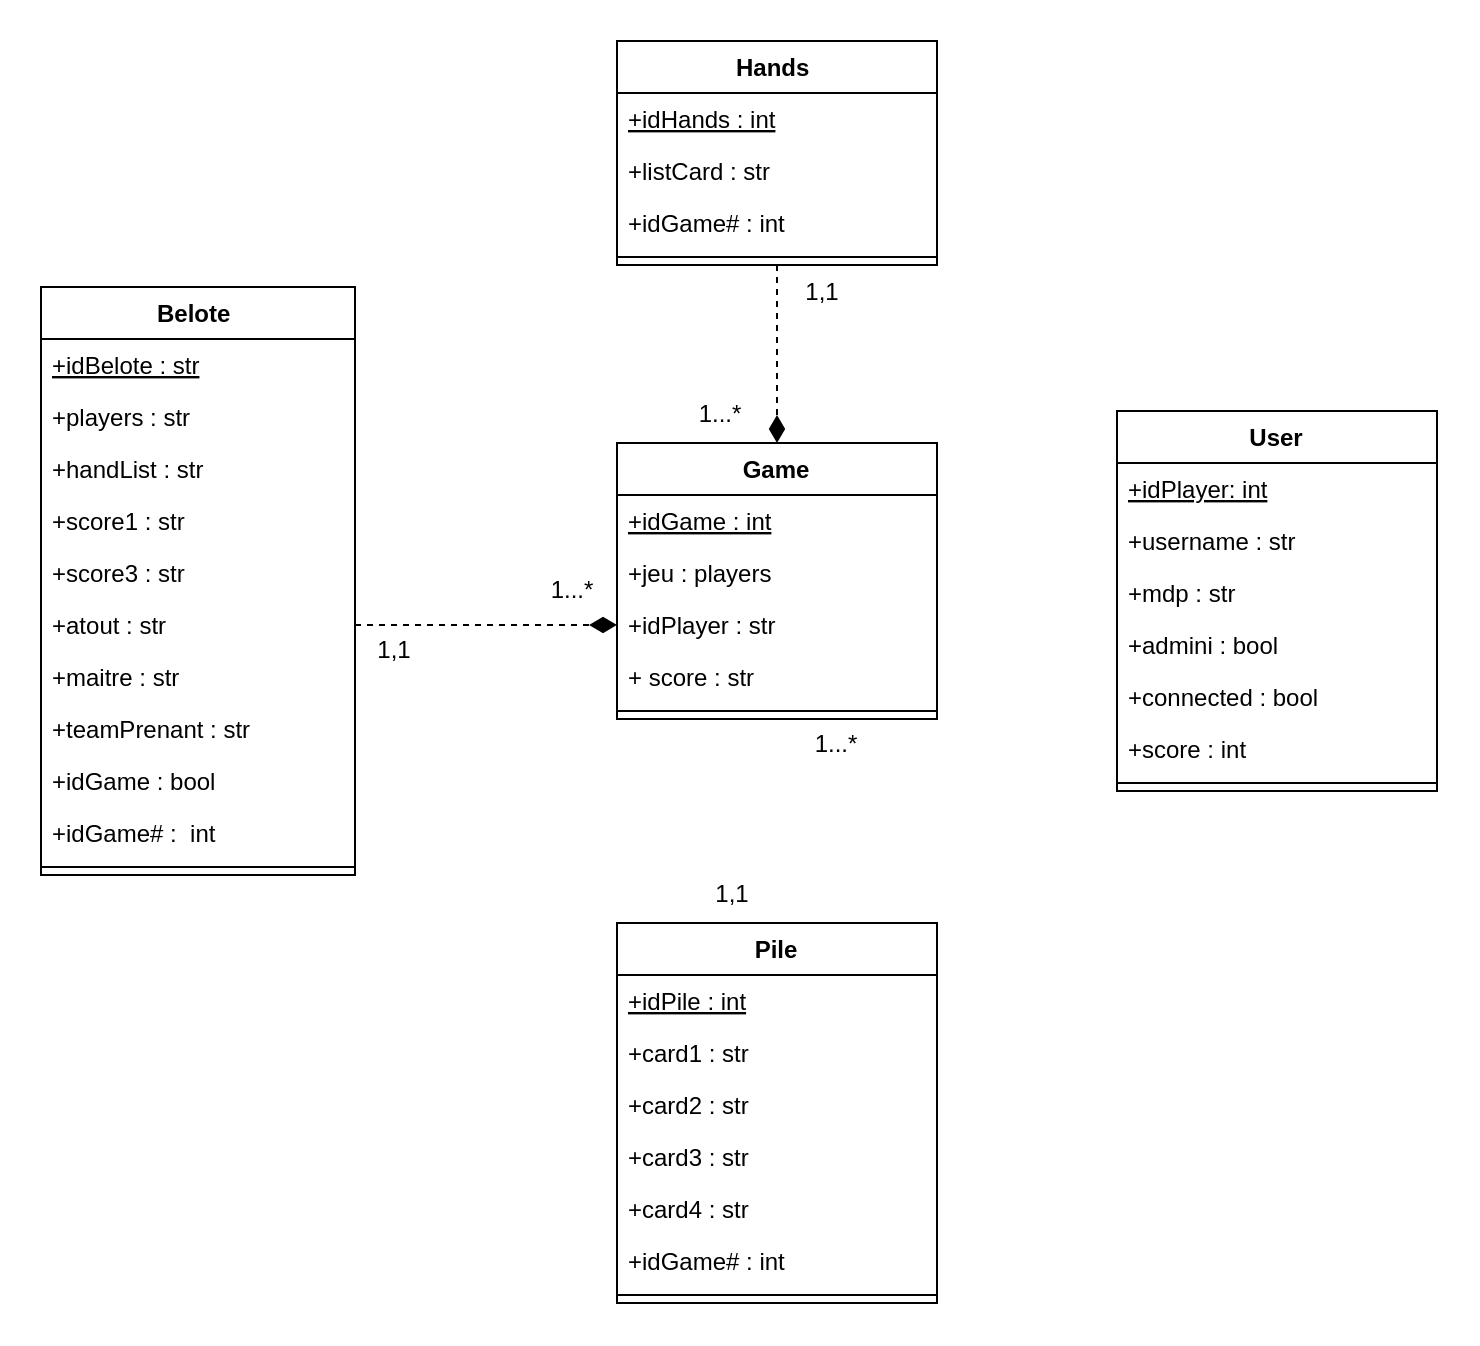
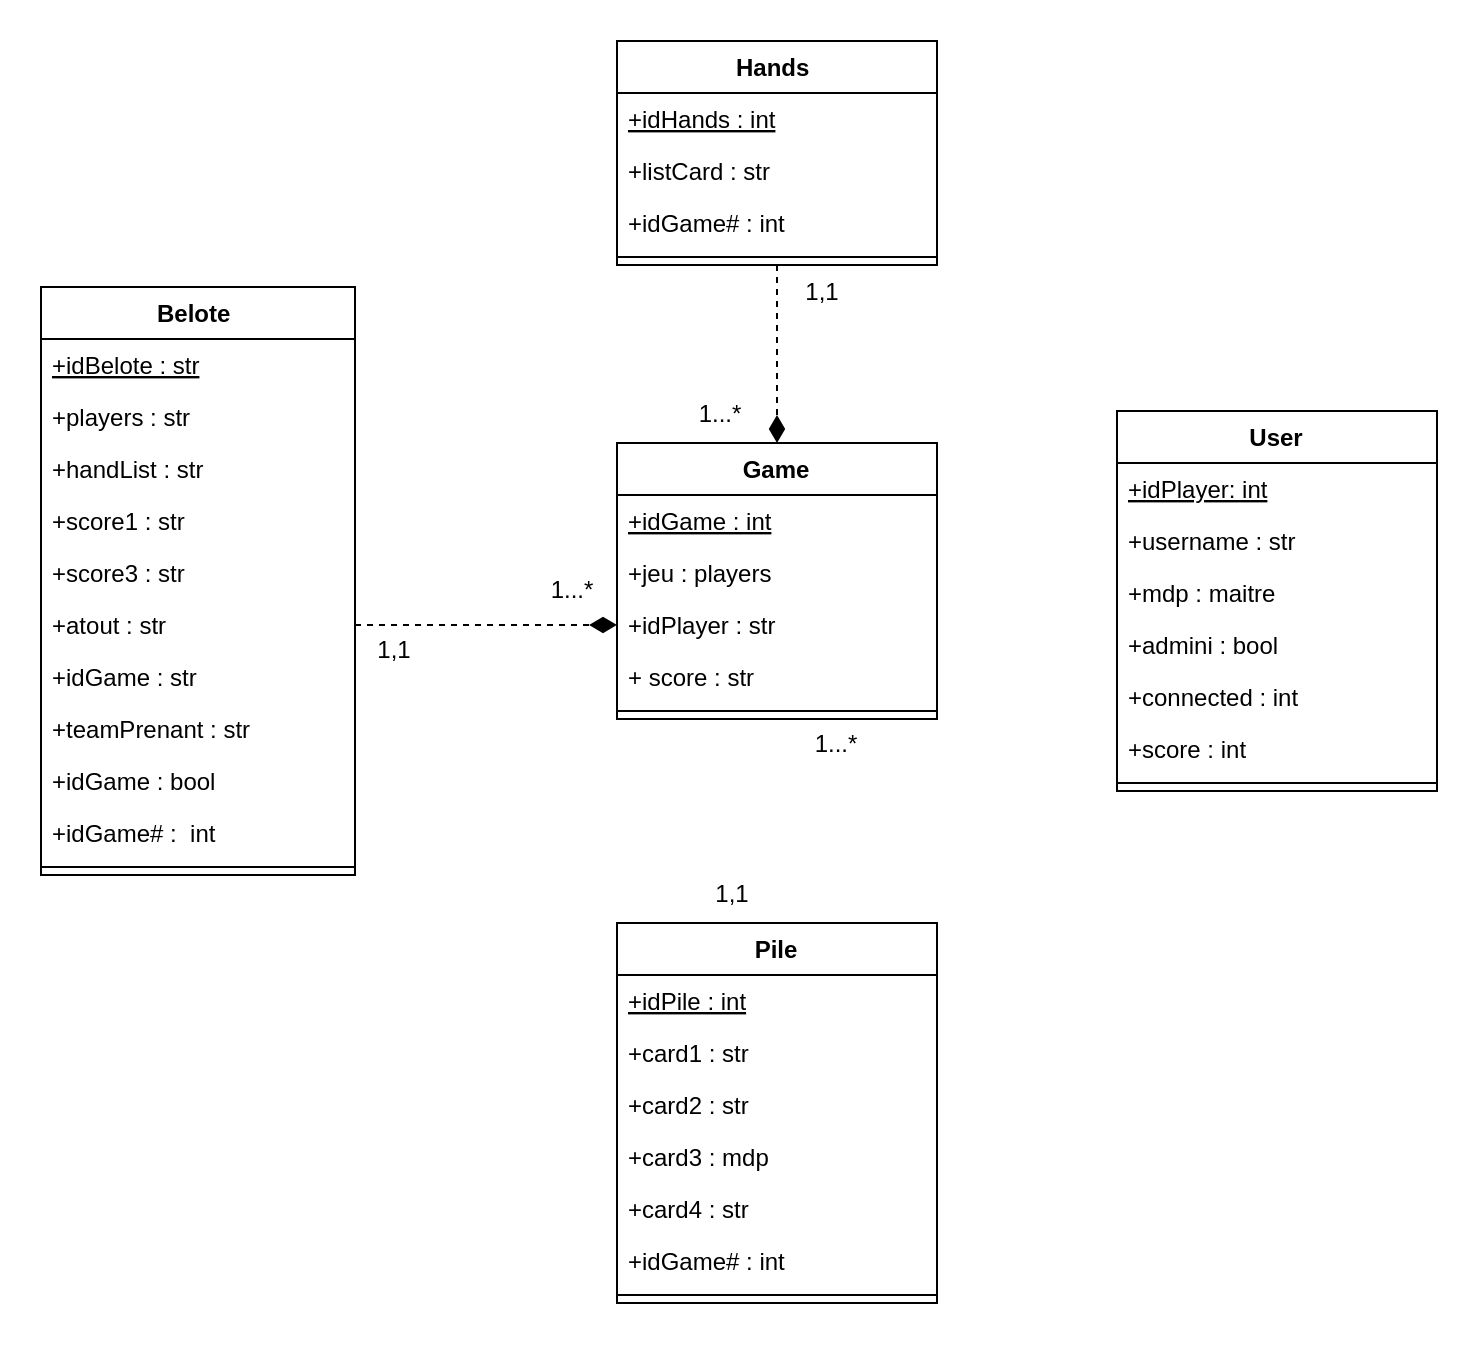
(1186, 594) -> (1203, 594)
(127, 678) -> (127, 678)
(1230, 698) -> (1223, 698)
(699, 1158) -> (699, 1158)
